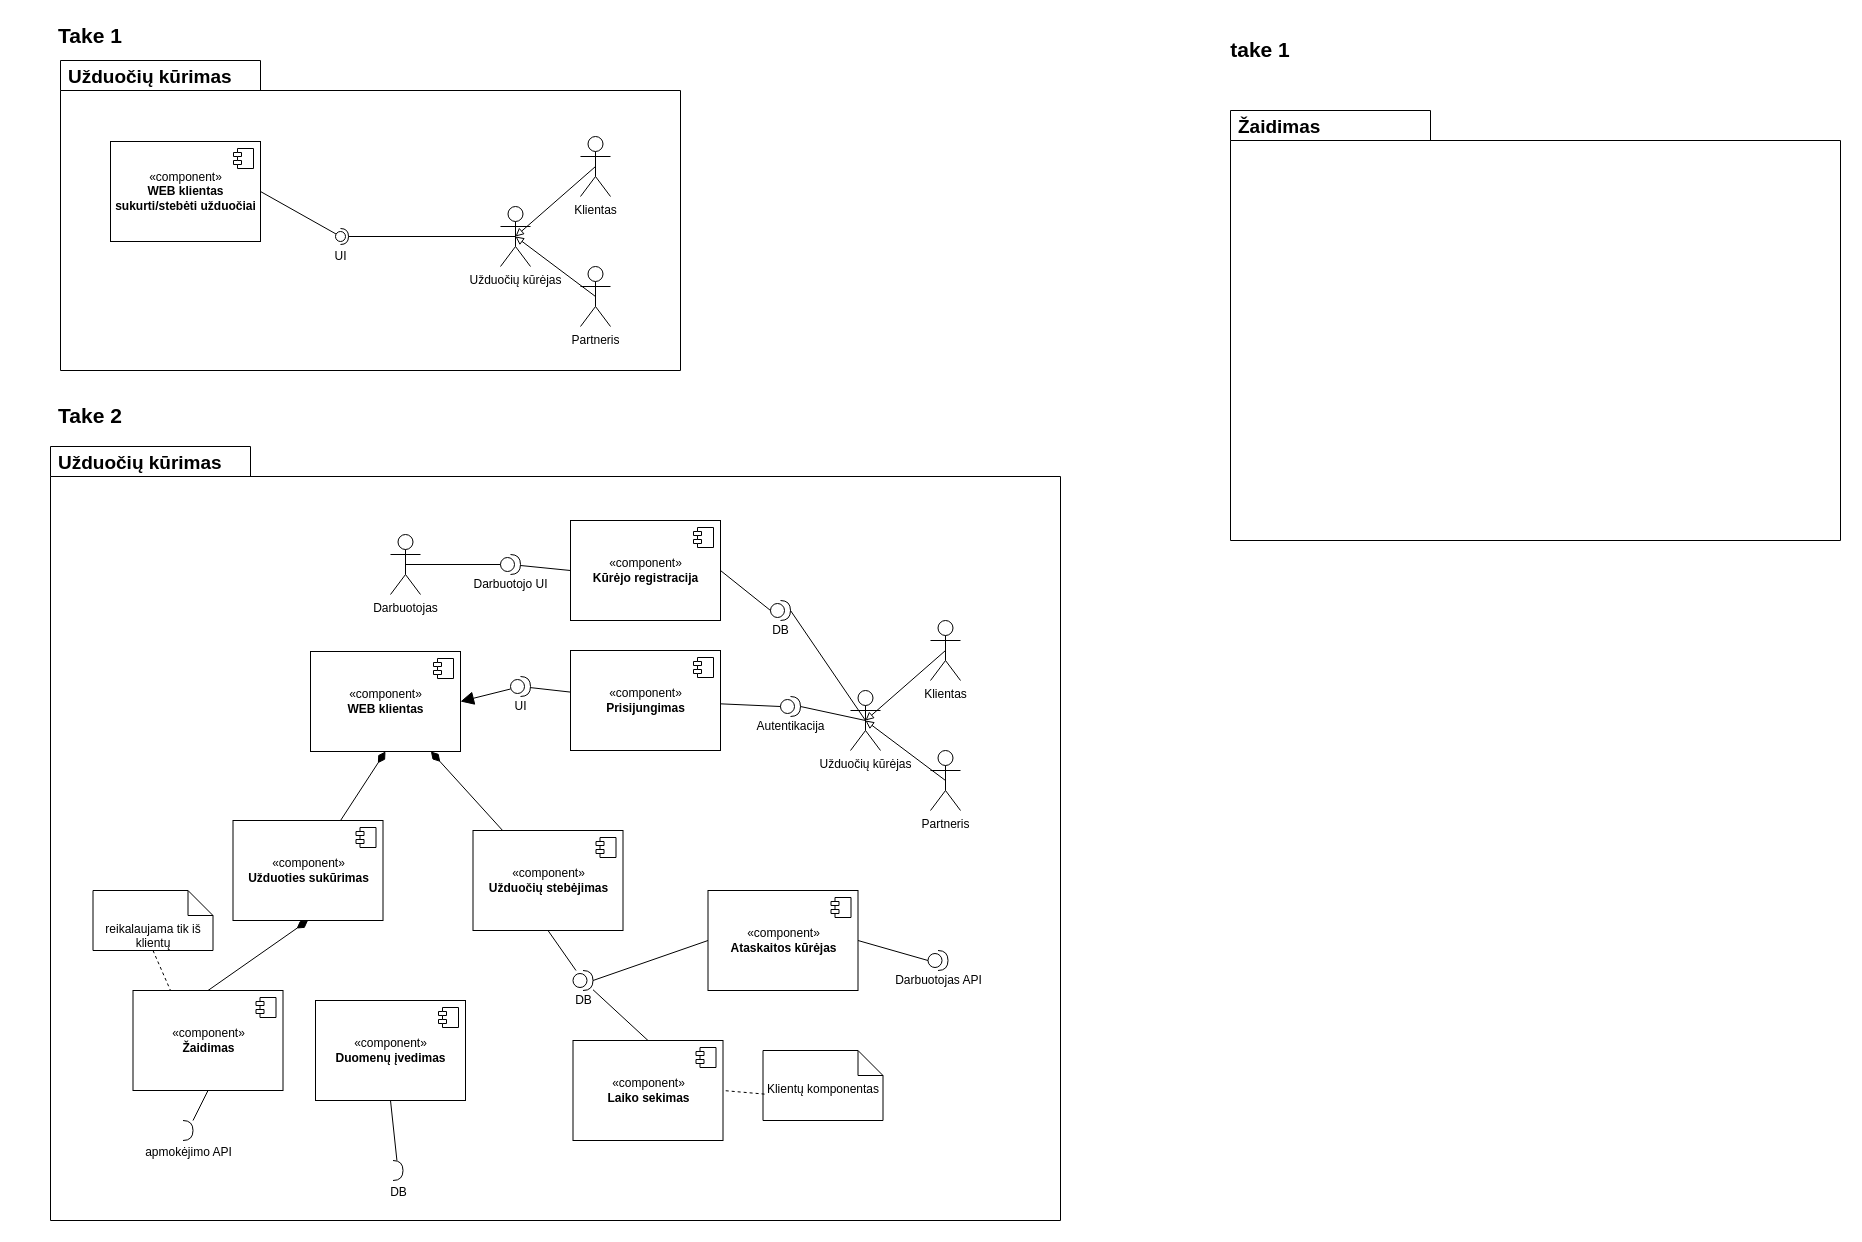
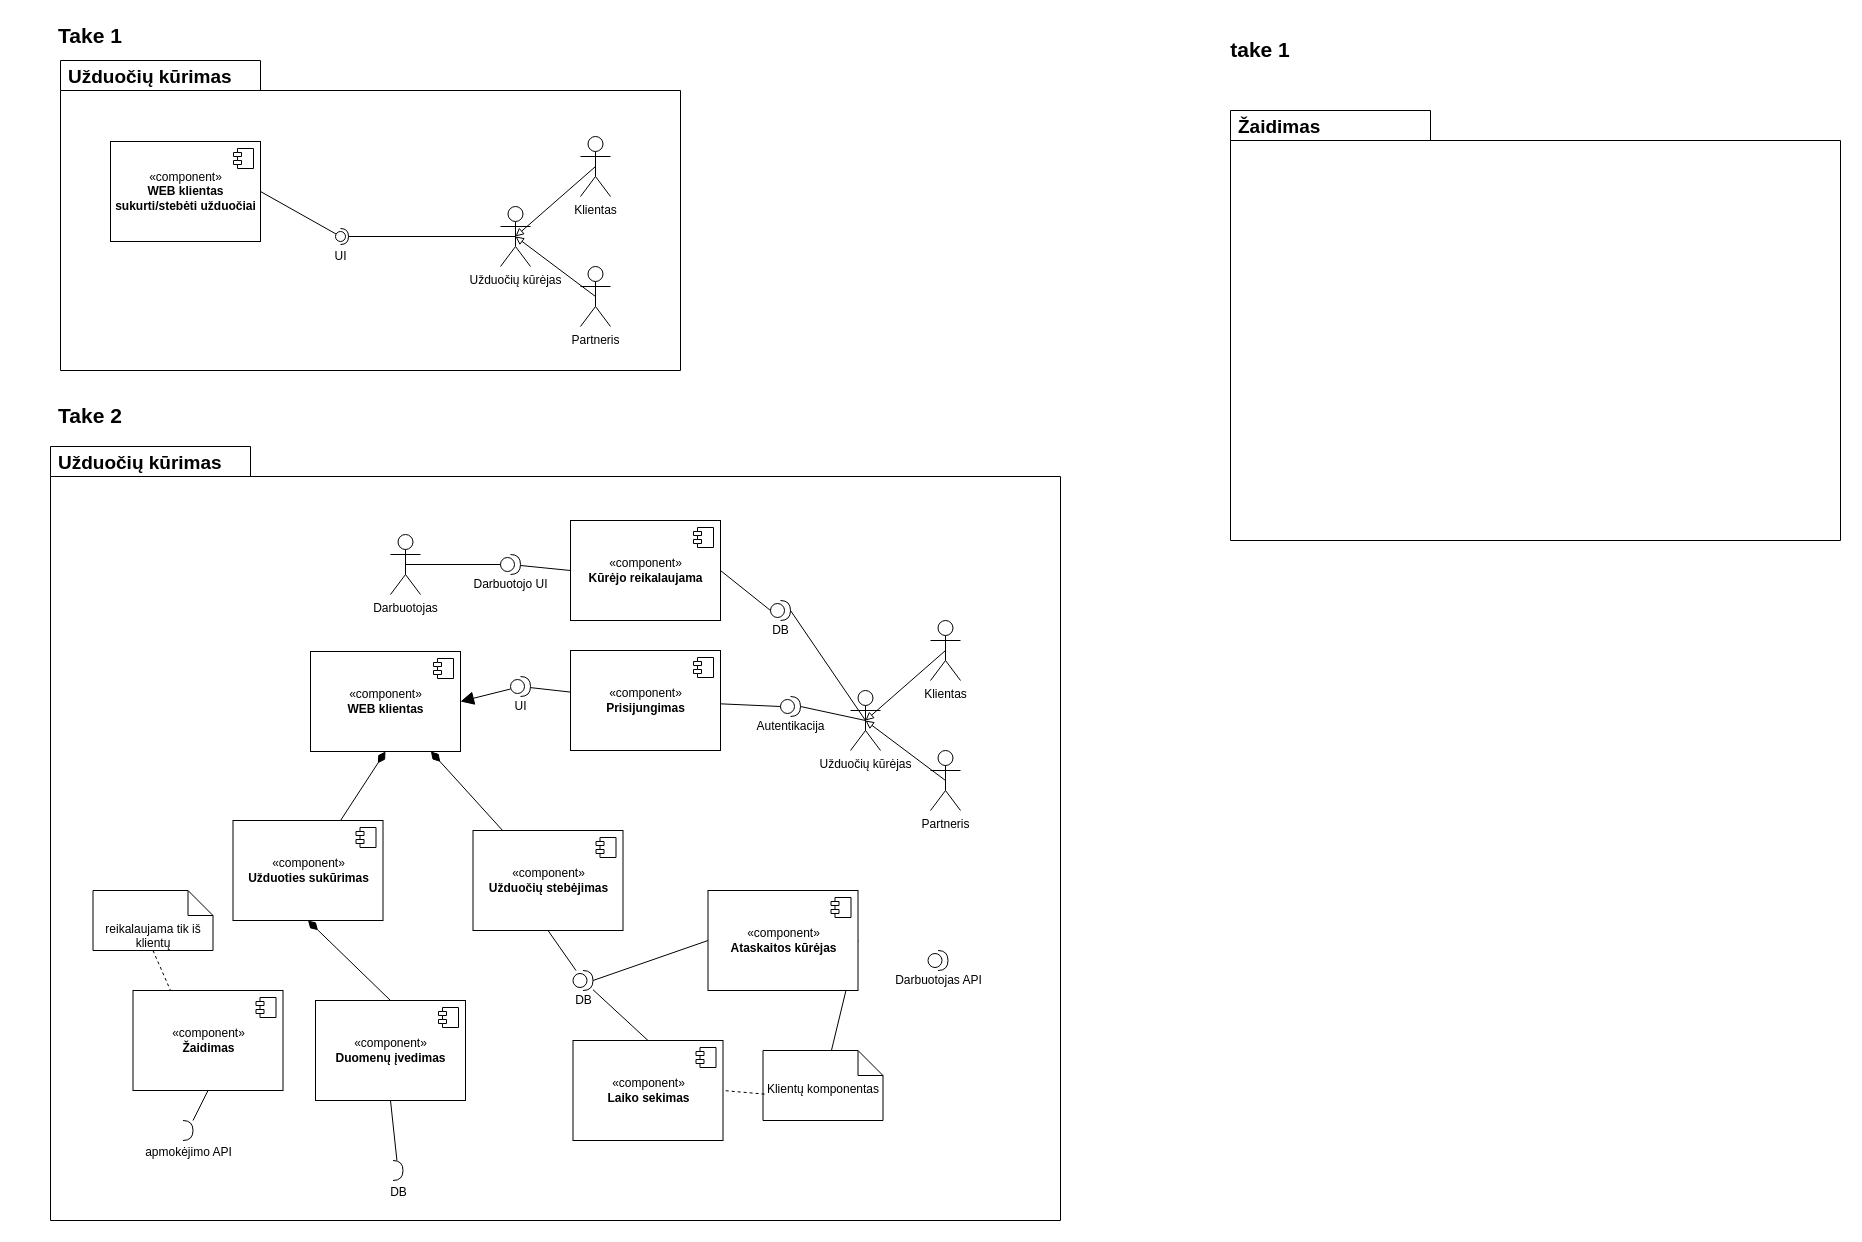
(646, 571) -> (646, 571)
(893, 951) -> (839, 1018)
(252, 960) -> none
none -> (354, 965)
